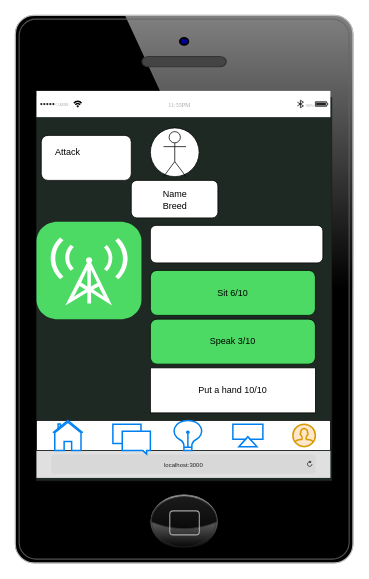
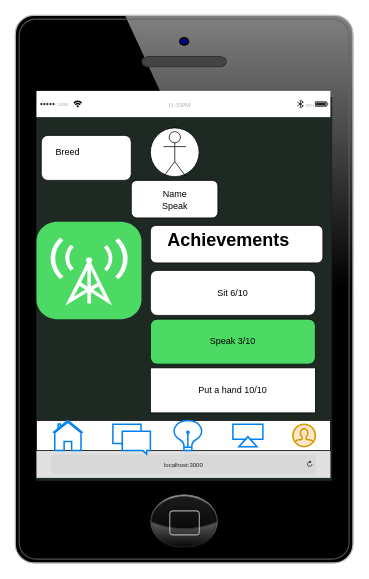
(68, 153) -> (68, 153)
(175, 200) -> (175, 200)
none -> (235, 244)
(233, 293) -> (233, 293)
